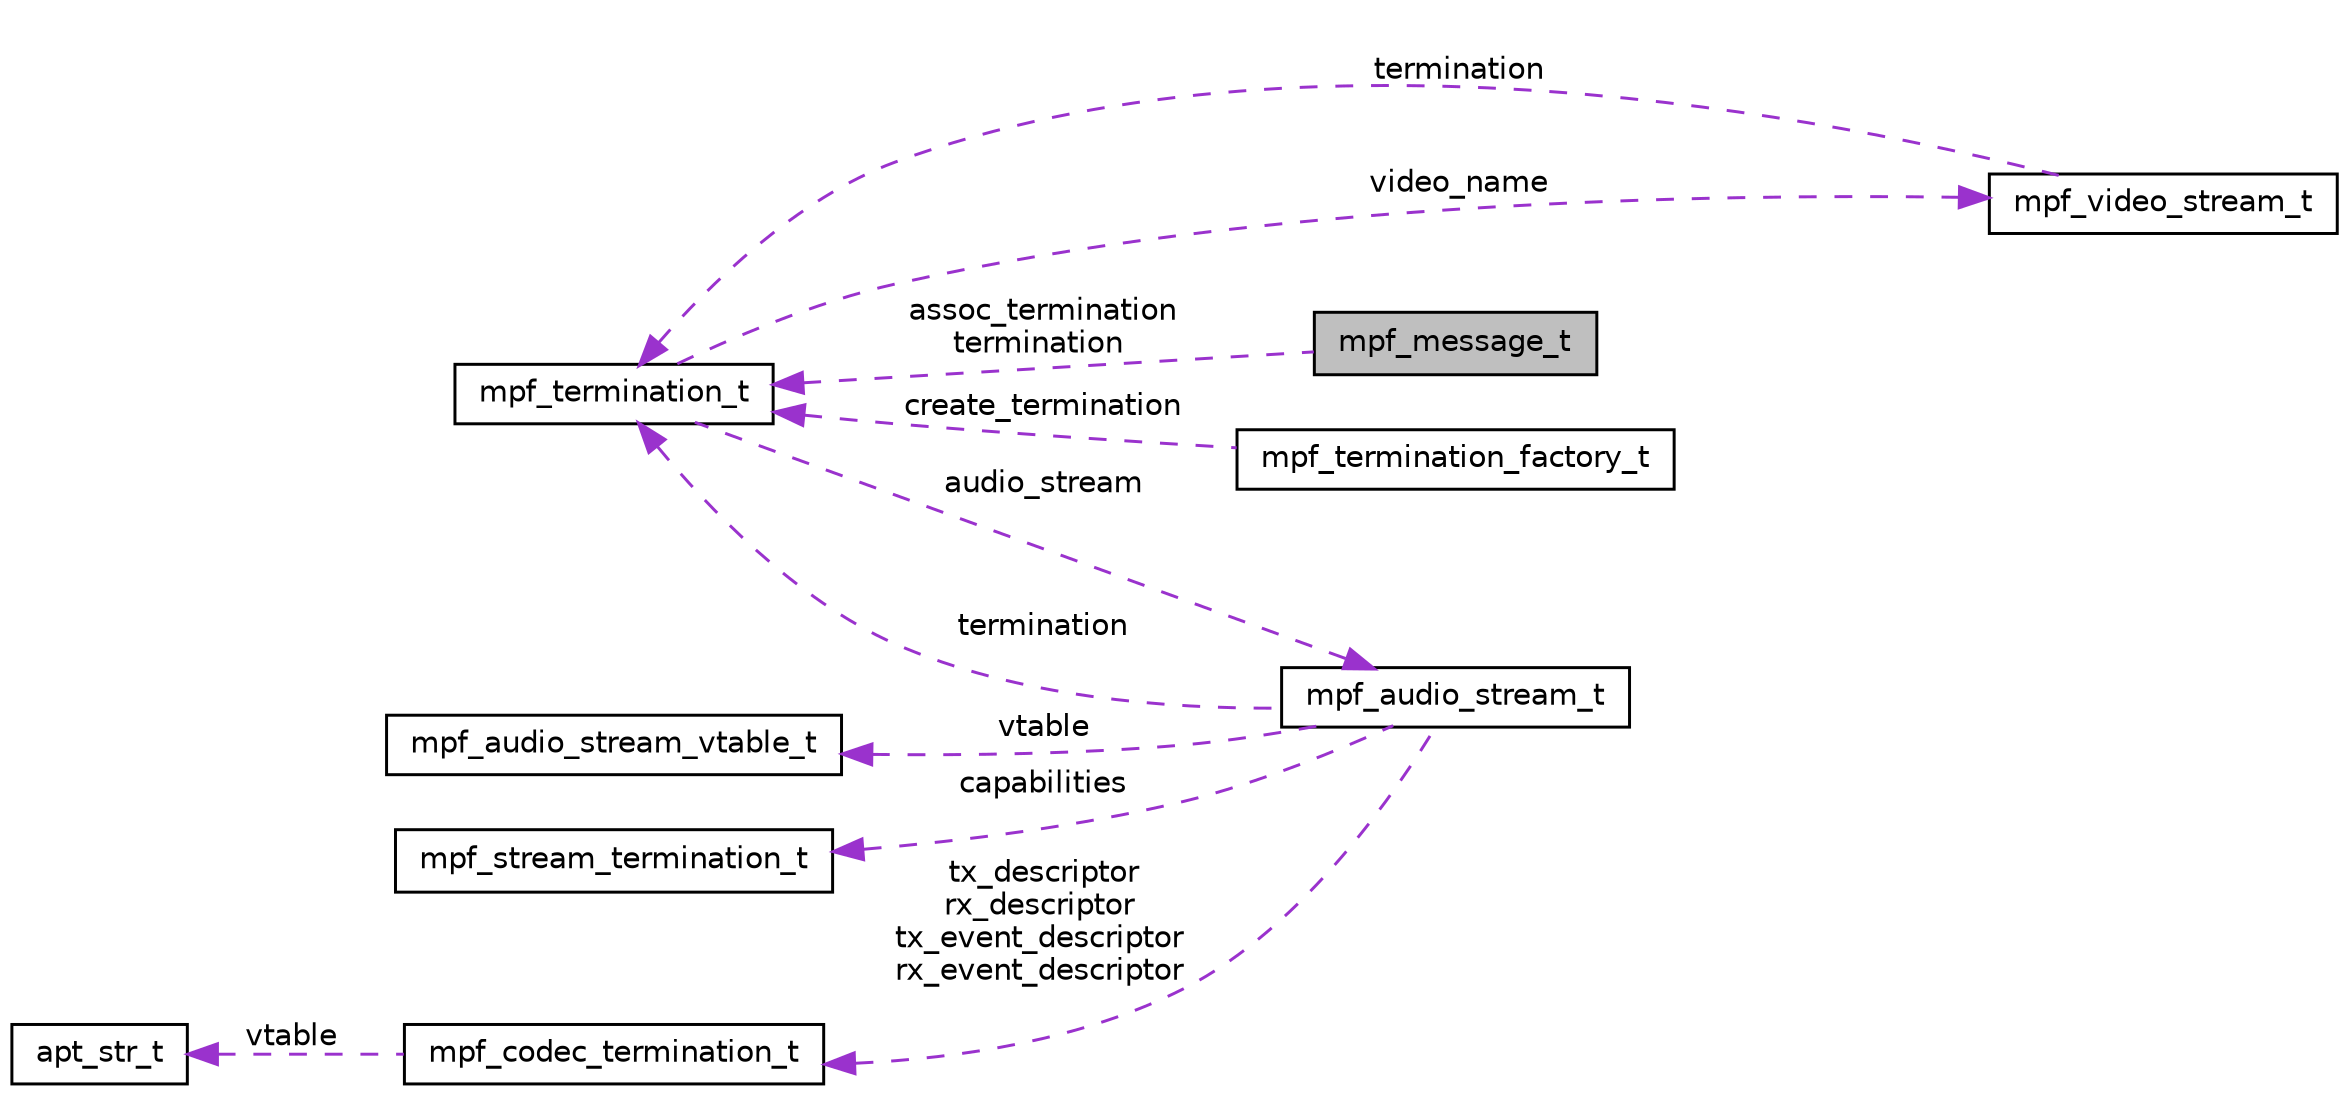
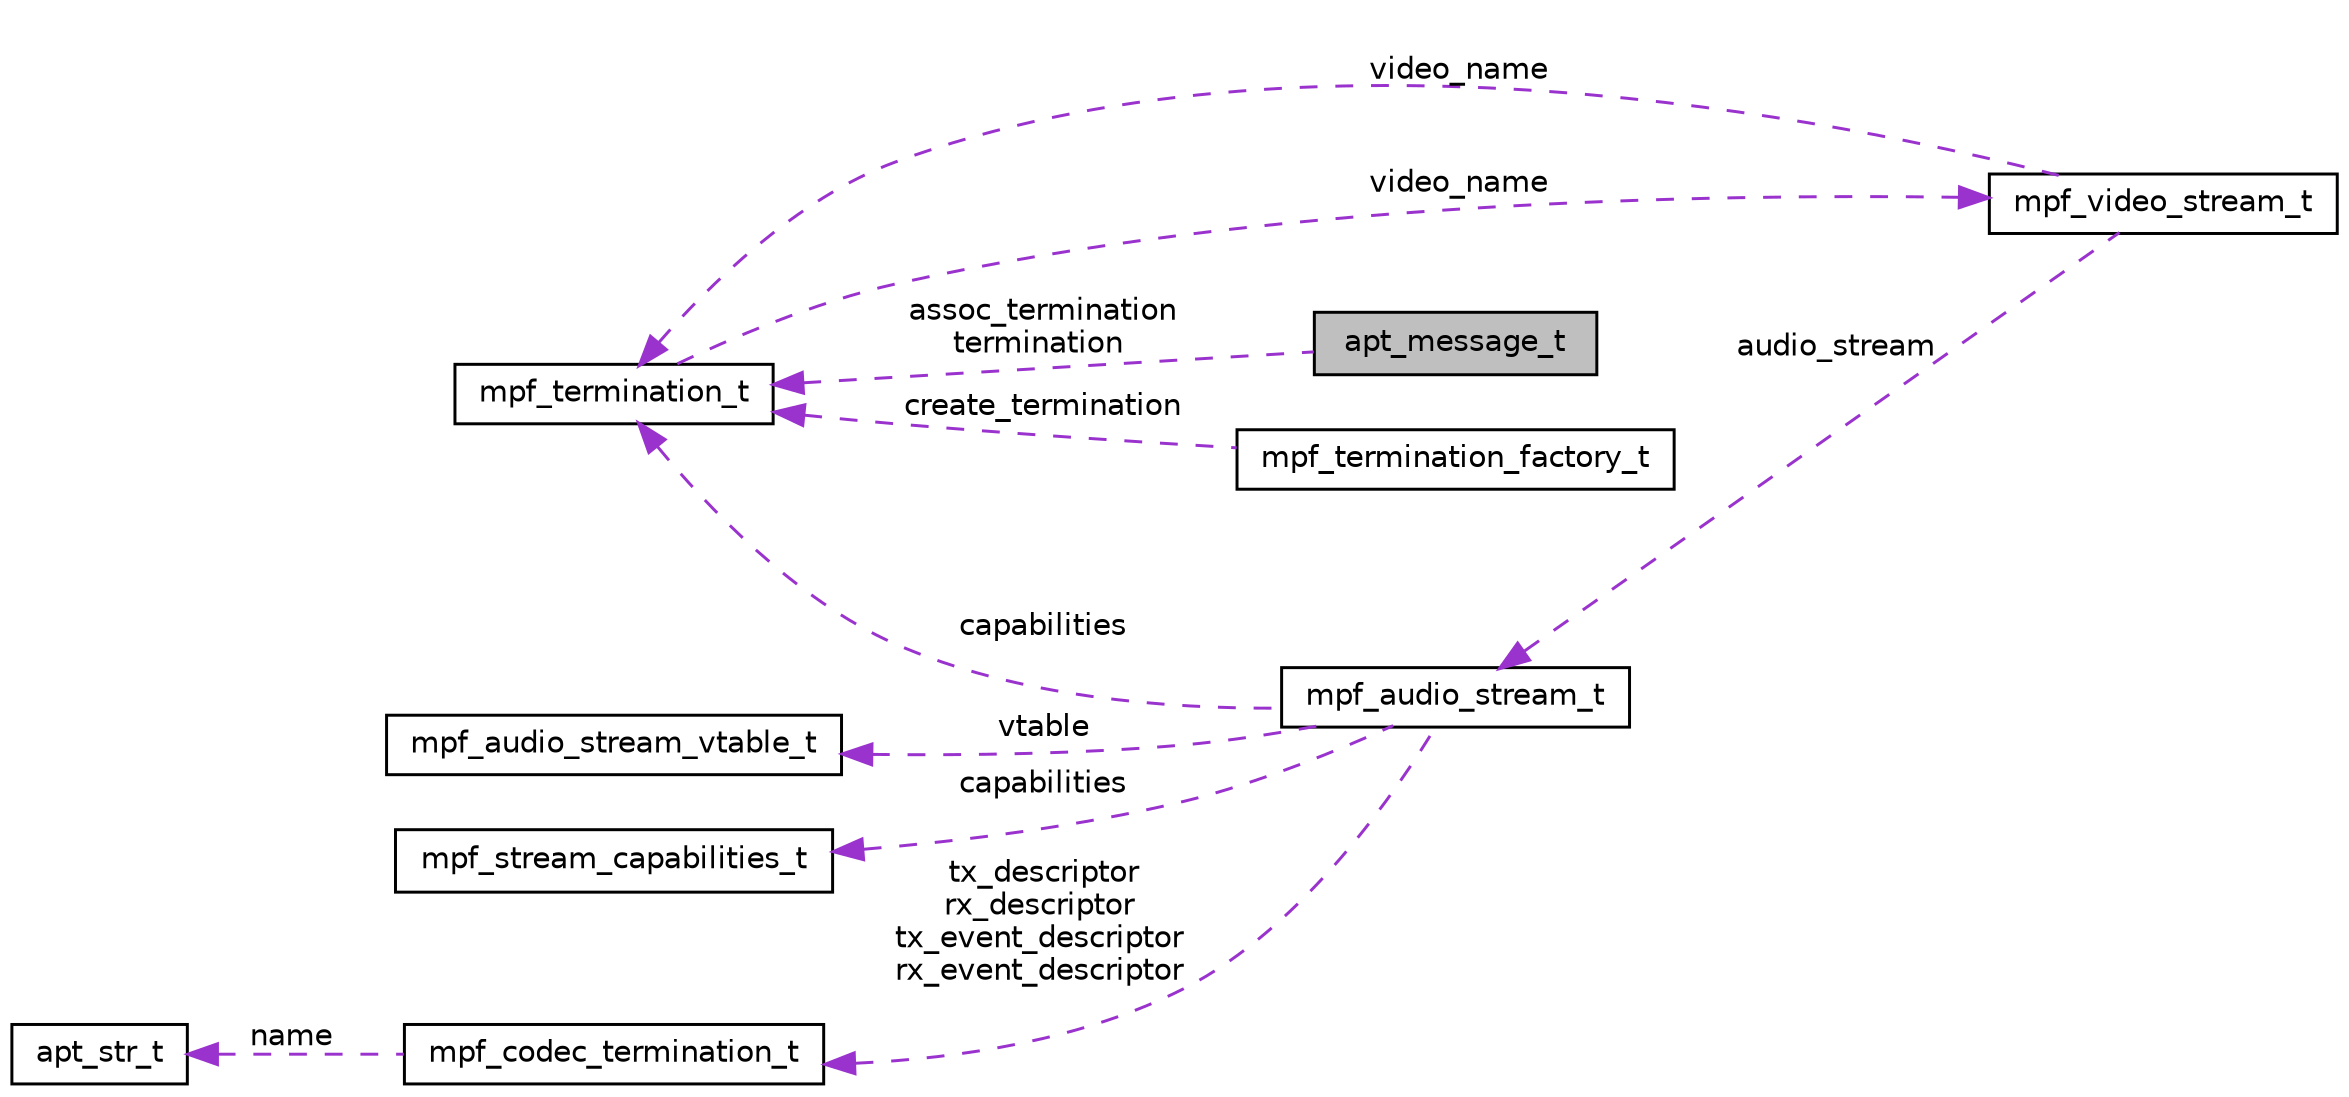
(1456, 71) -> (1456, 71)
(1456, 344) -> (1456, 344)
(1020, 540) -> (1822, 442)
(1039, 627) -> (1039, 627)
(614, 861) -> (614, 861)
(287, 1038) -> (287, 1038)
